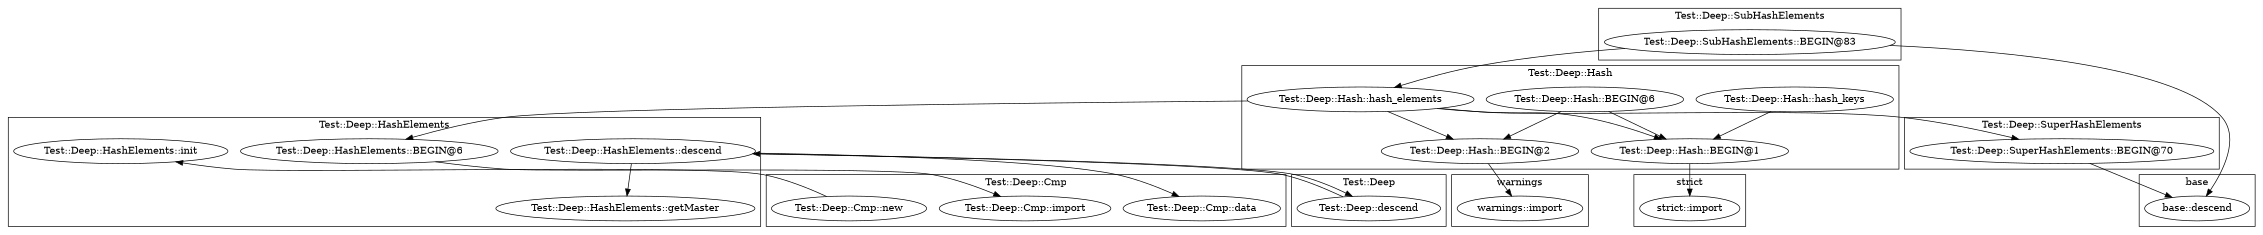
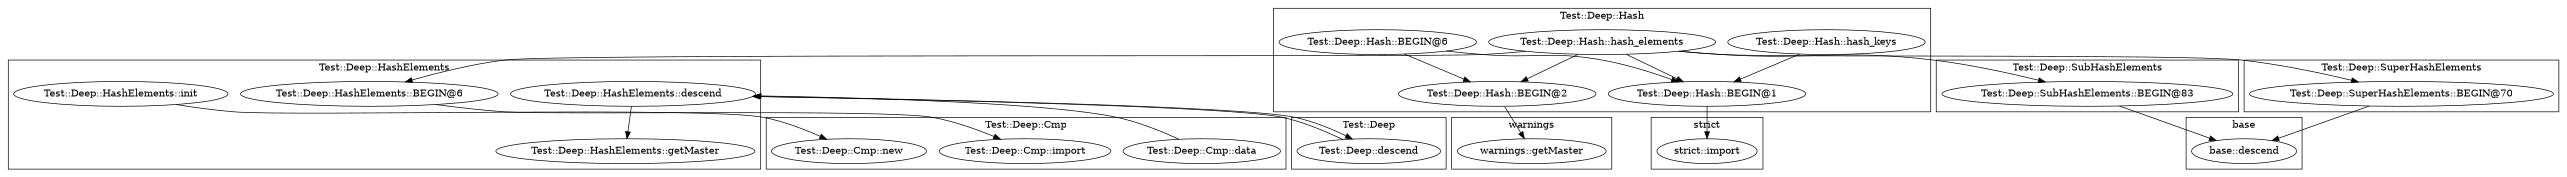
(1512, 60) -> (1860, 55)
(1039, 165) -> (1046, 108)
(458, 170) -> (451, 112)
(1520, 208) -> (1532, 151)
